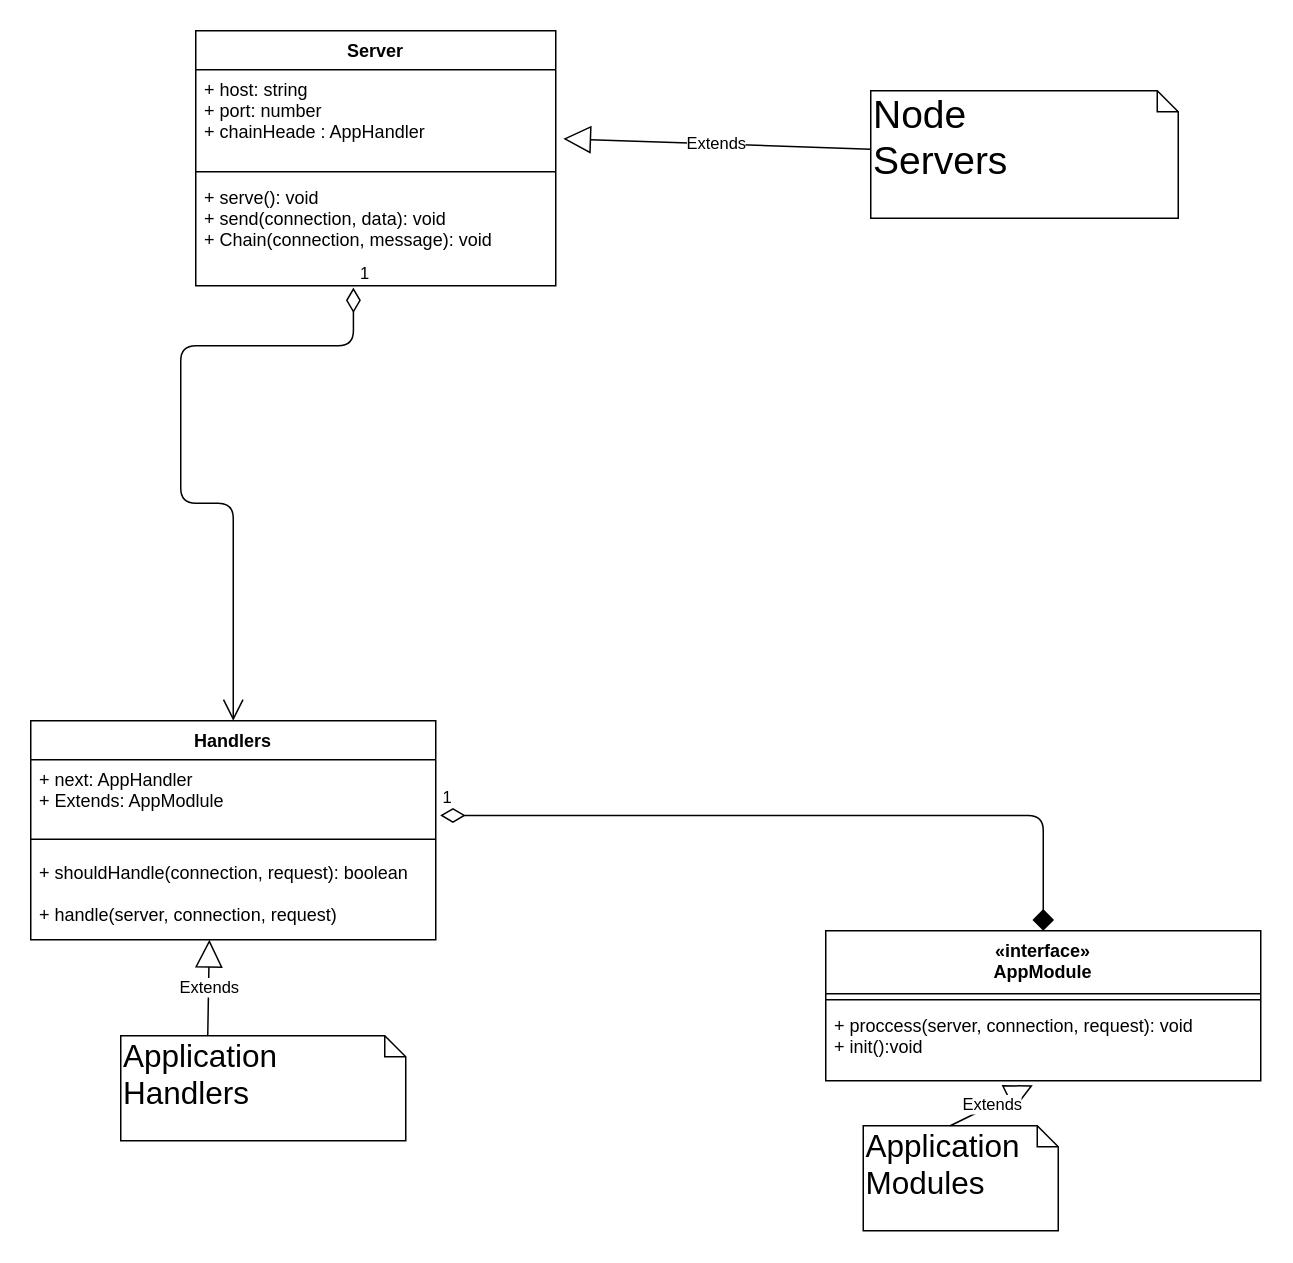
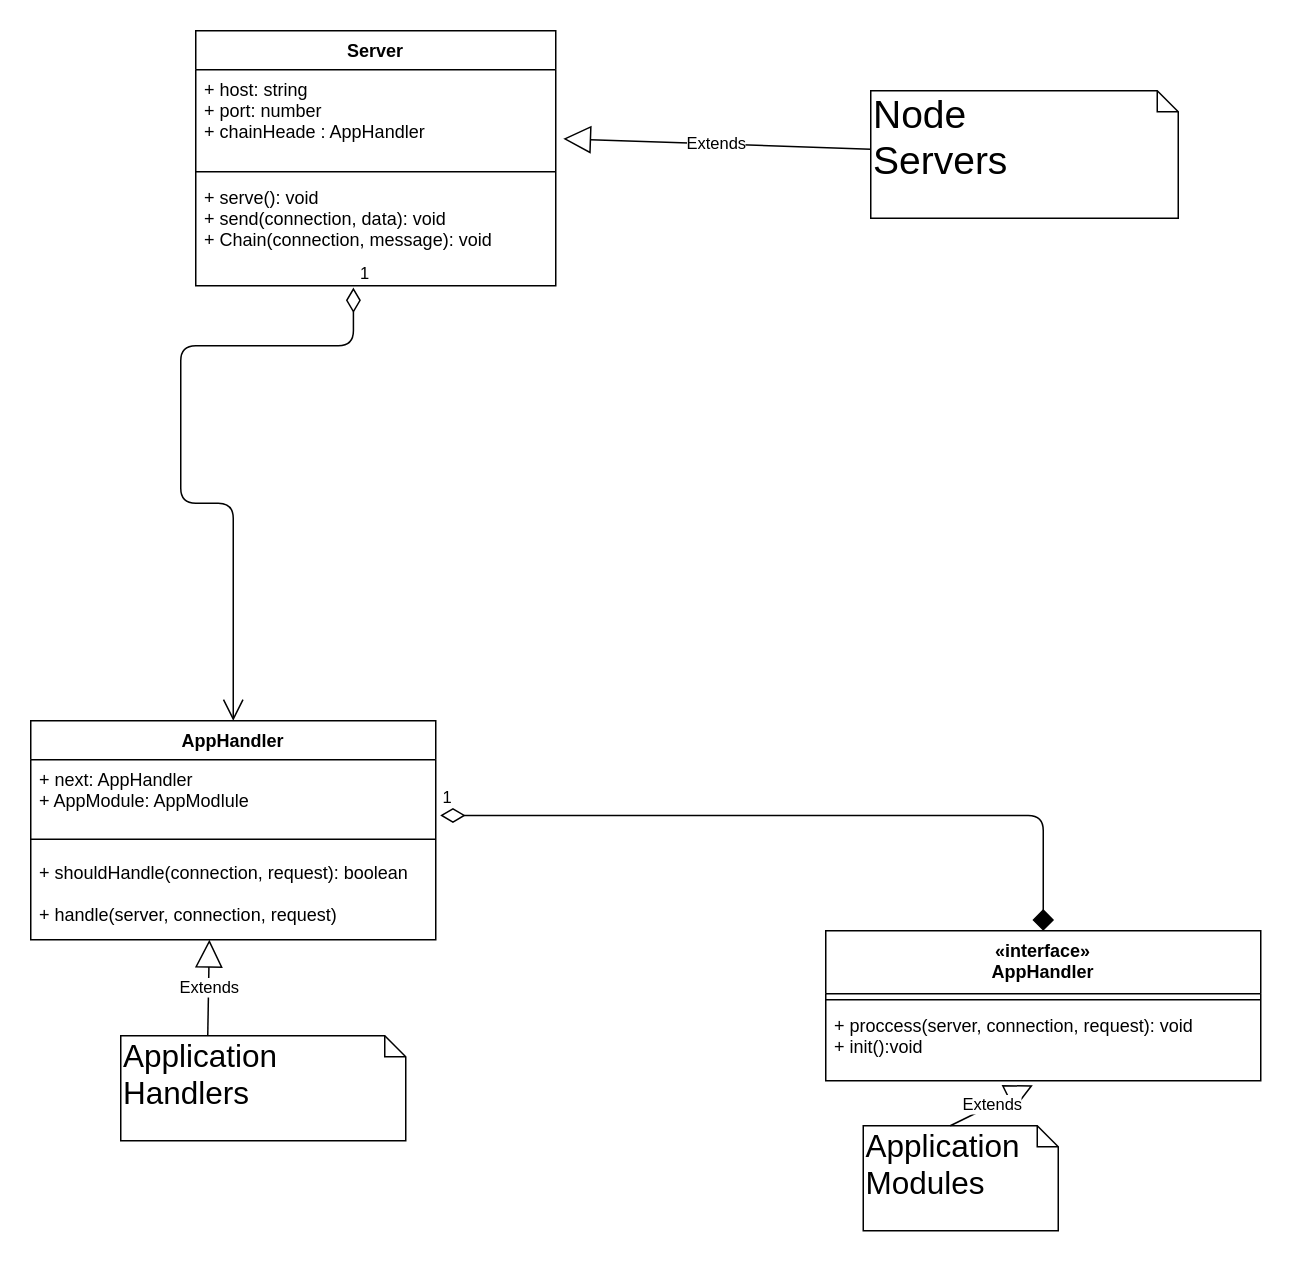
(233, 741) -> (233, 741)
(120, 780) -> (120, 780)
(1043, 951) -> (1043, 951)
